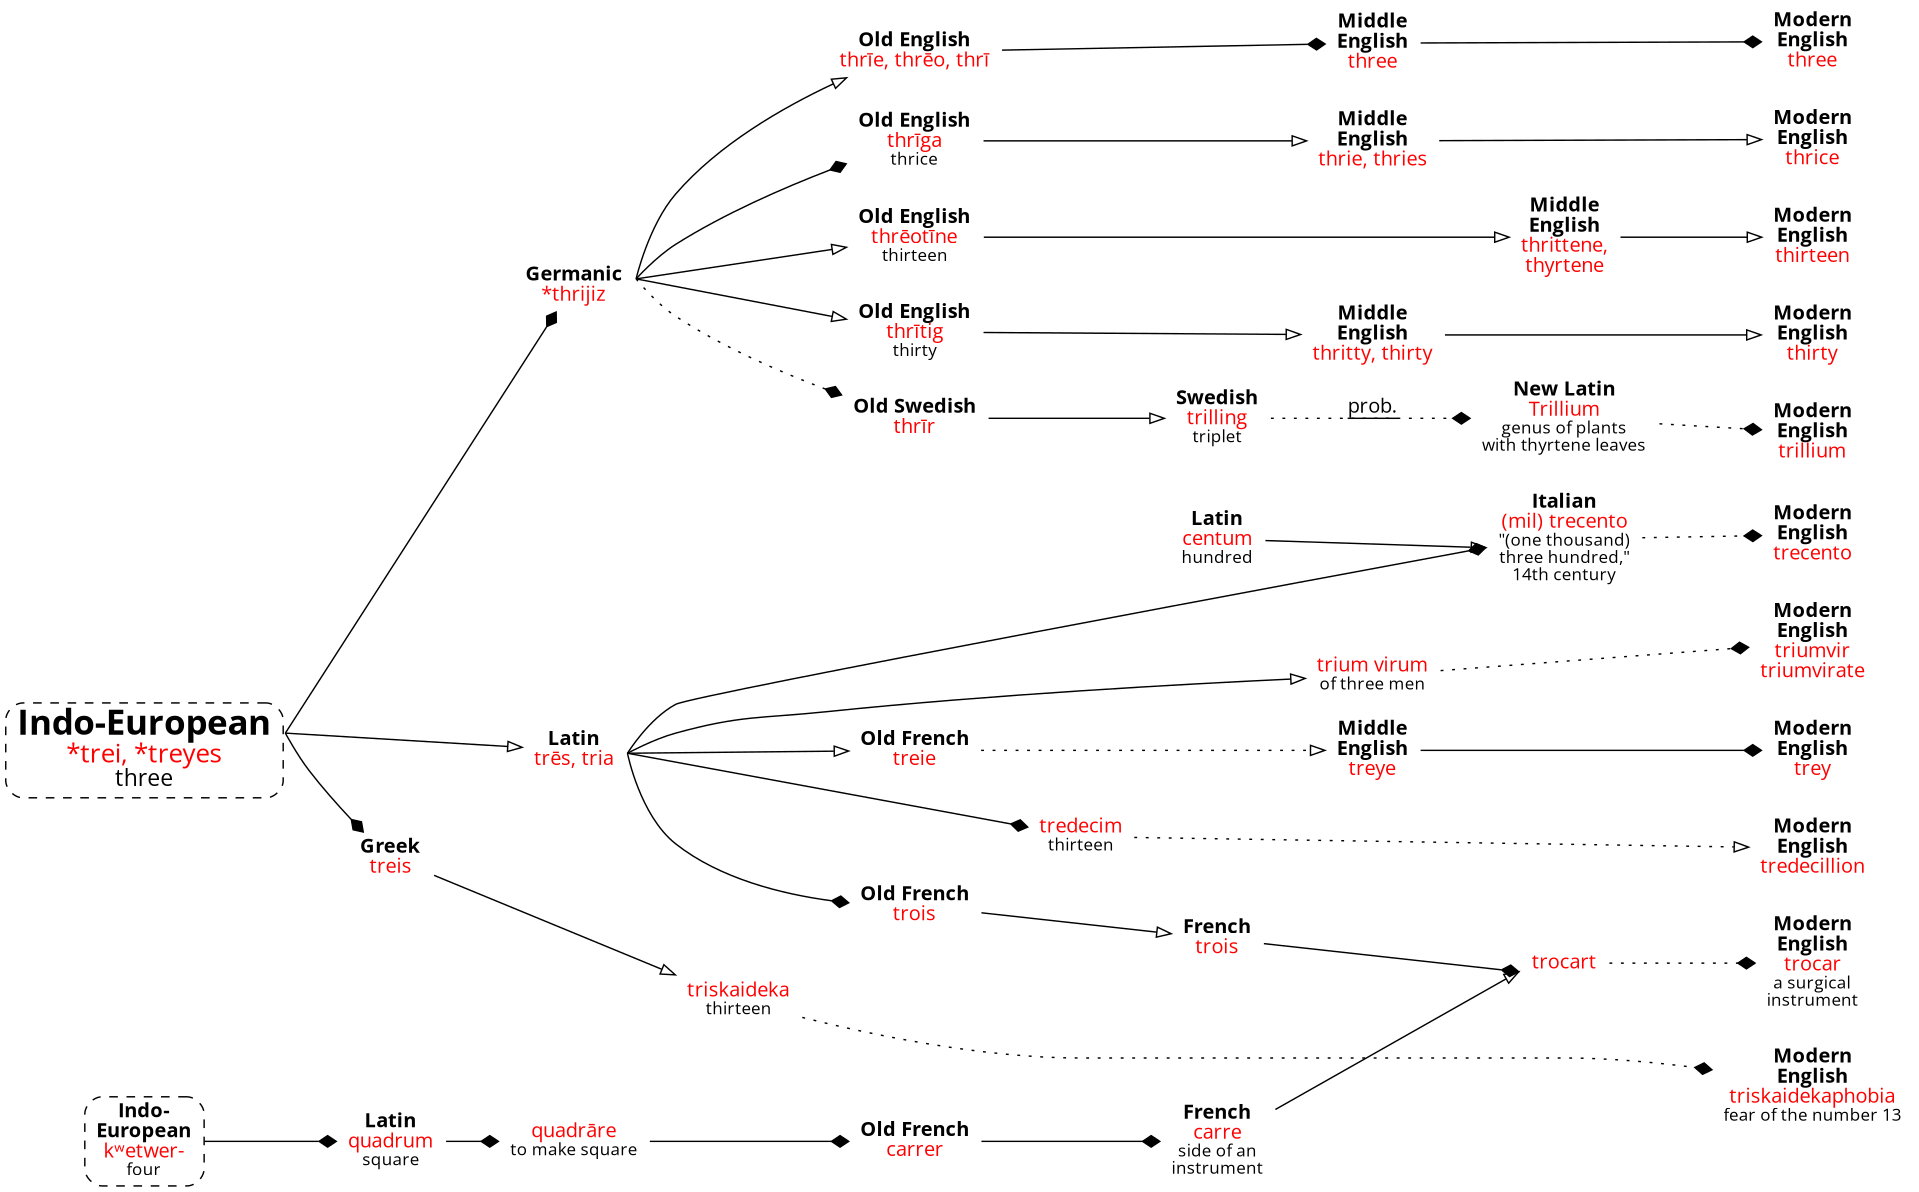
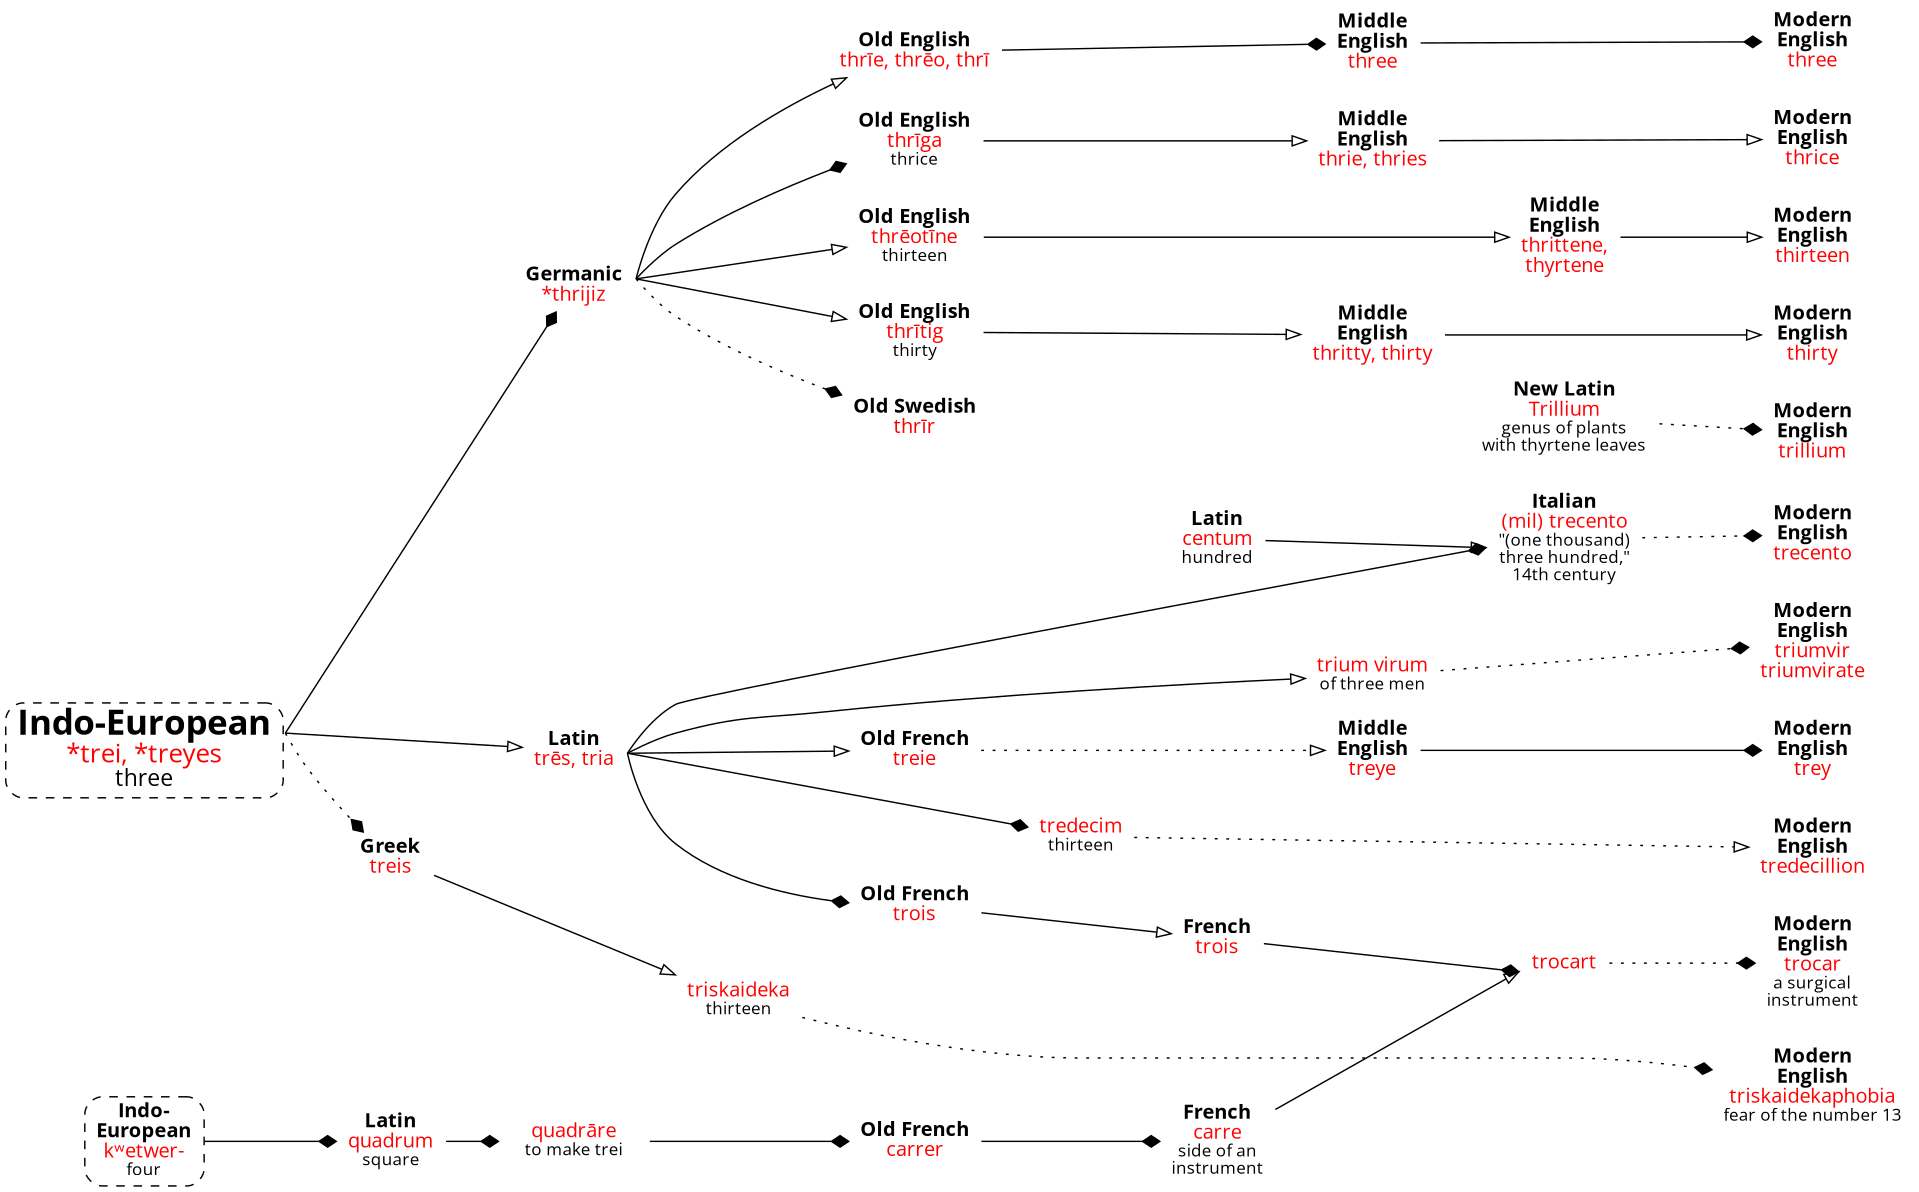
(1218, 418) -> none
(315, 778) -> (315, 778)
(574, 1150) -> (574, 1150)
